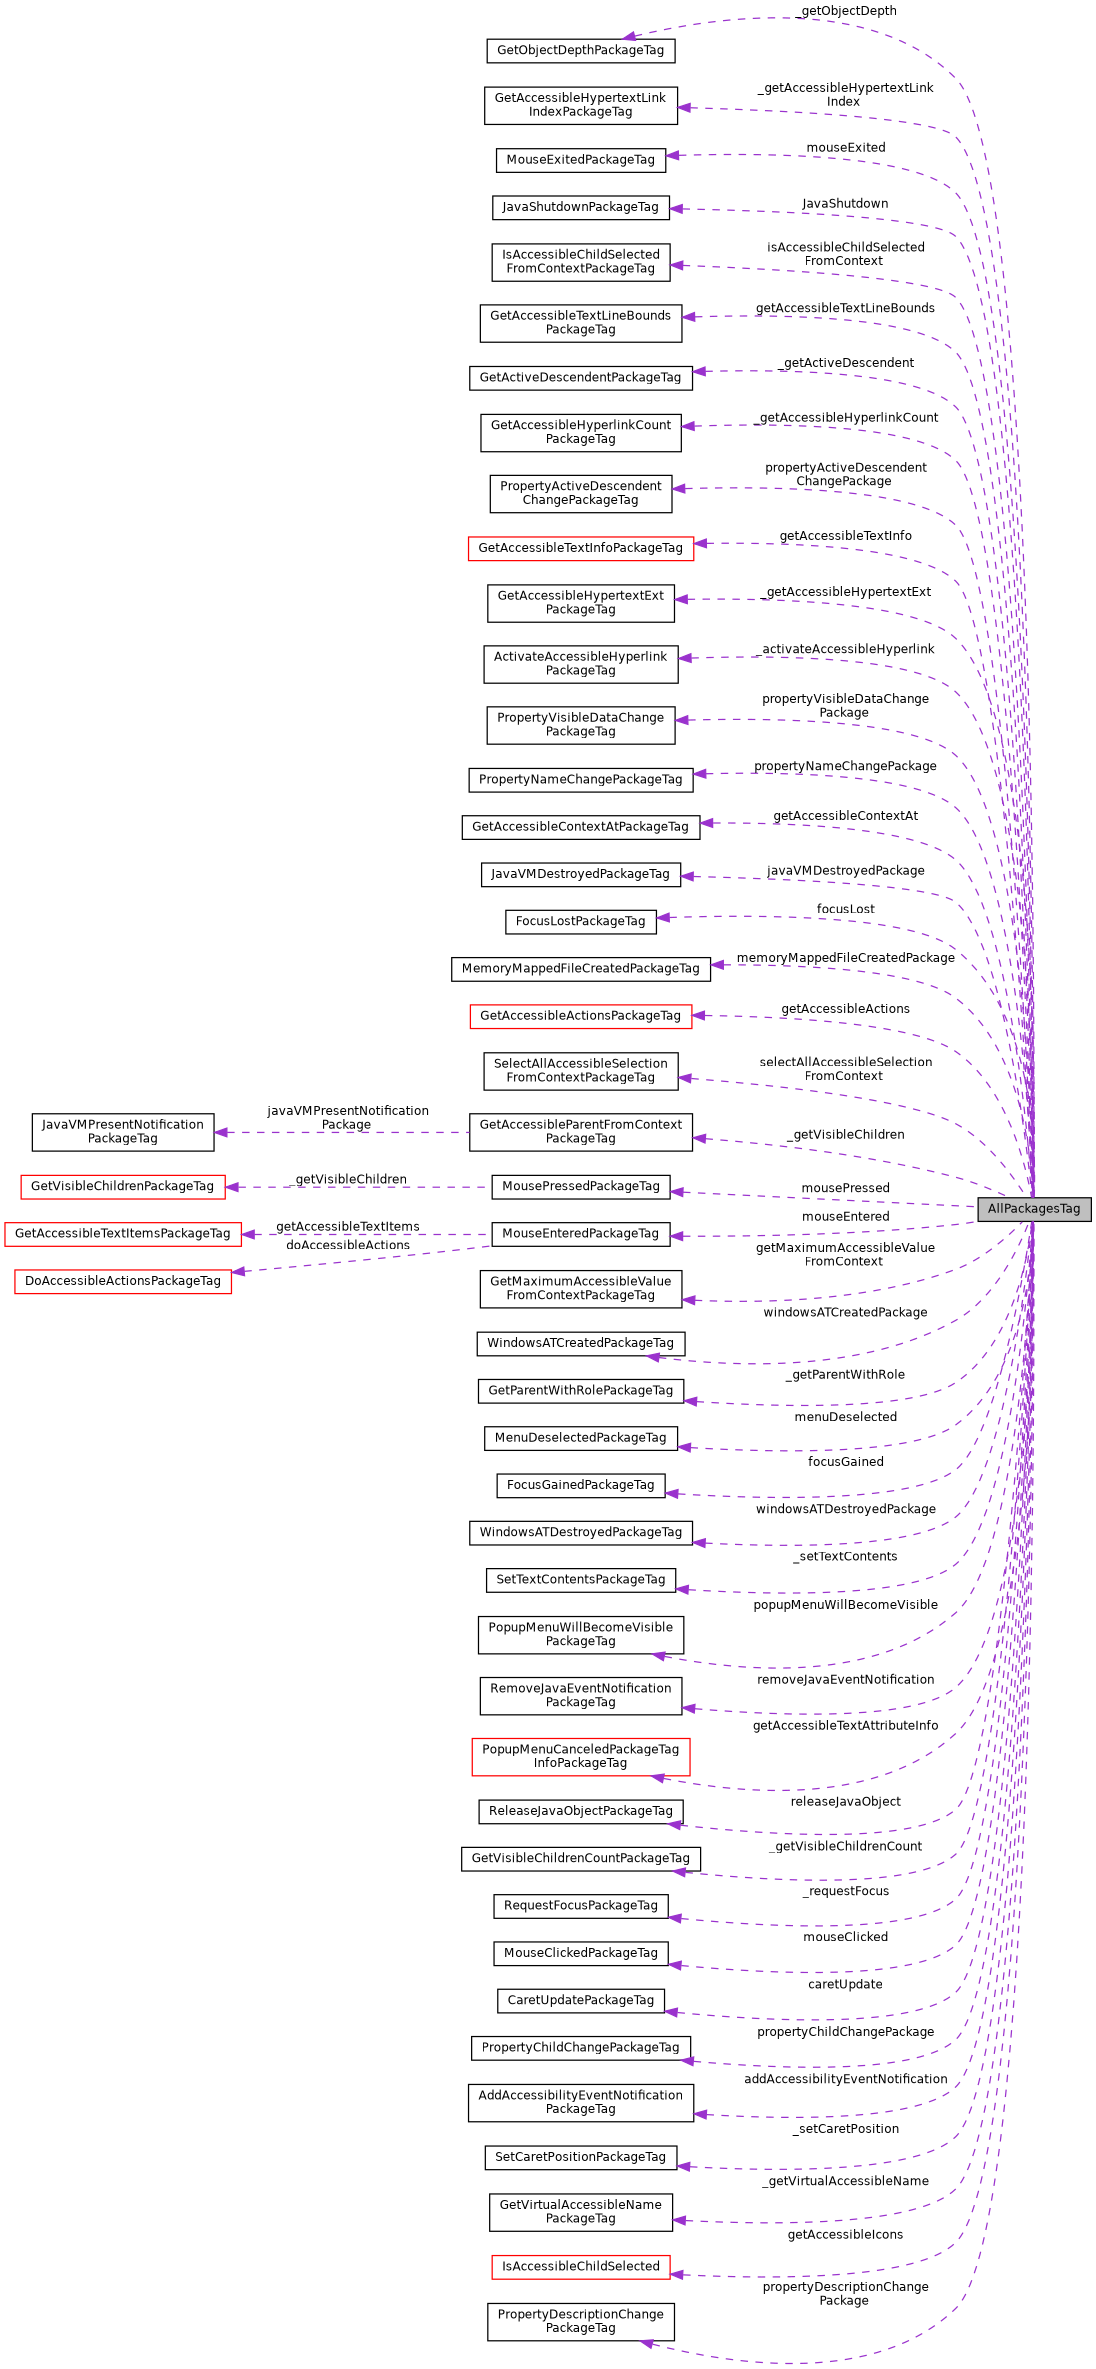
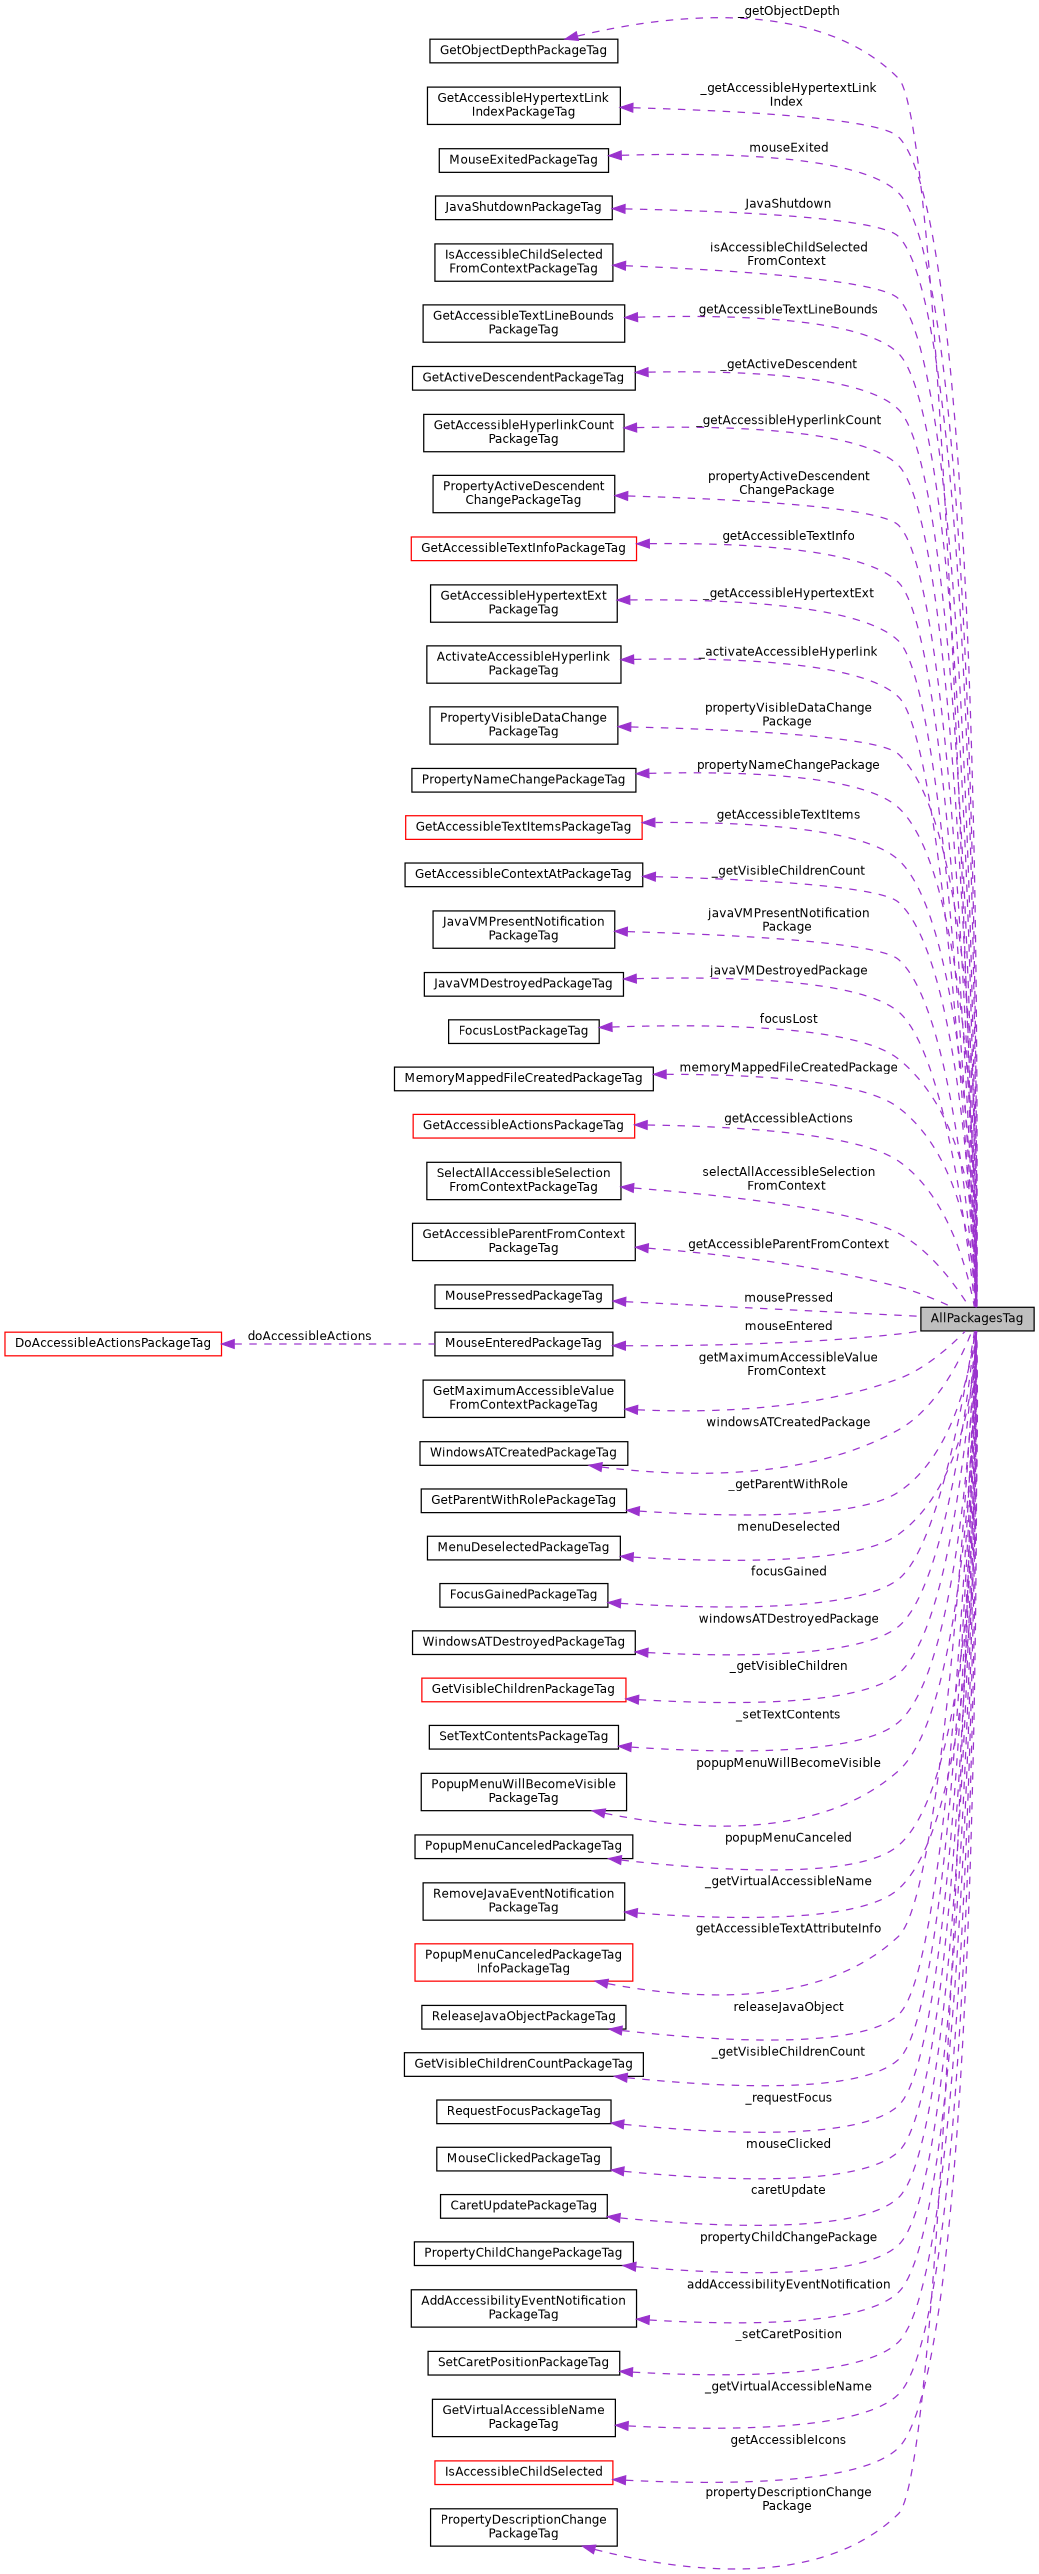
(844, 817) -> (787, 872)
(348, 1132) -> (921, 996)
(844, 1136) -> (787, 1245)
(365, 1187) -> (922, 1635)
(373, 1235) -> (941, 955)
(844, 1681) -> (787, 1882)
none -> (524, 1847)
